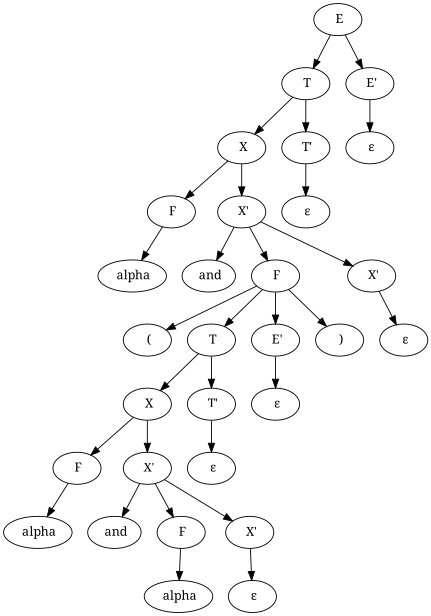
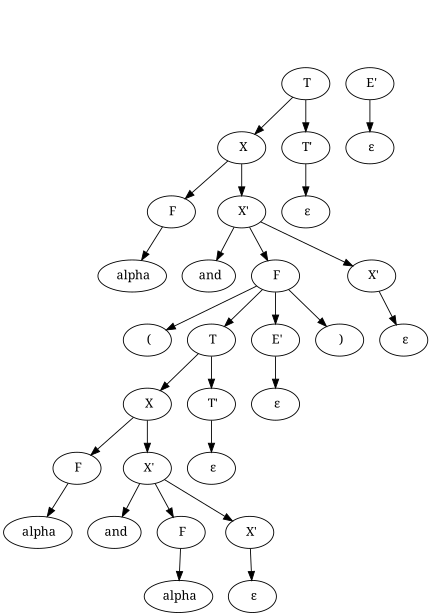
(338, 20) -> none
